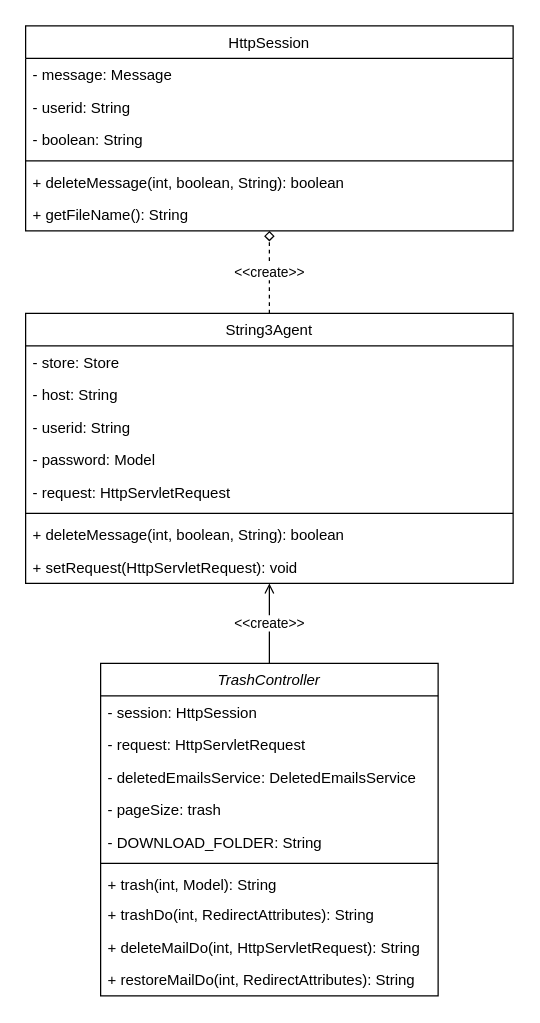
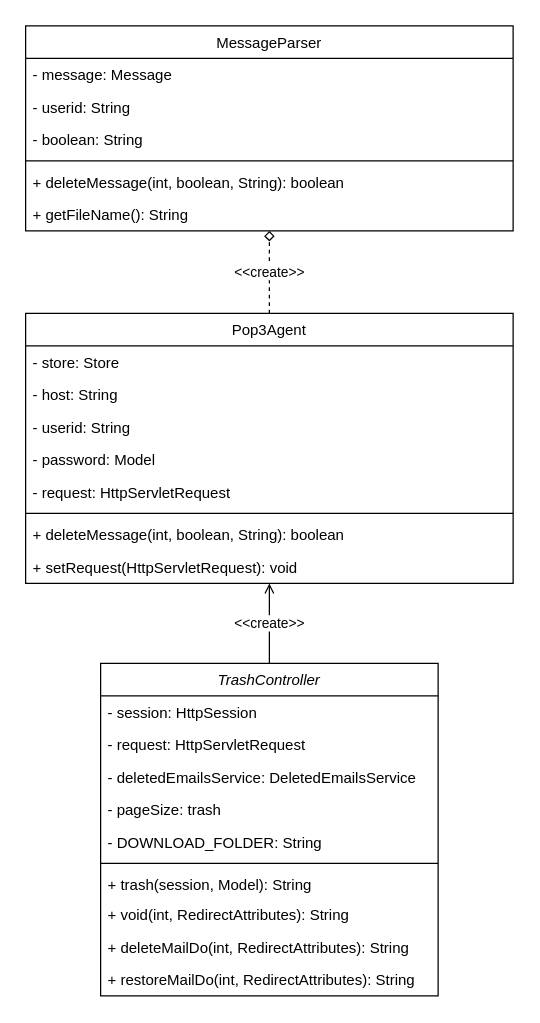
(269, 43) -> (269, 43)
(269, 330) -> (269, 330)
(205, 885) -> (222, 885)
(266, 915) -> (252, 915)
(283, 948) -> (282, 948)
